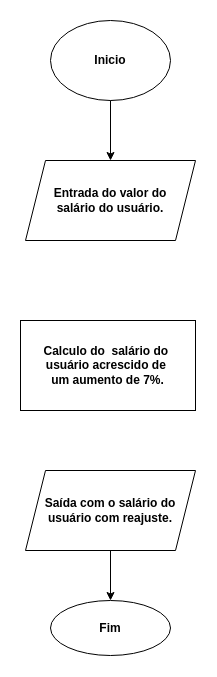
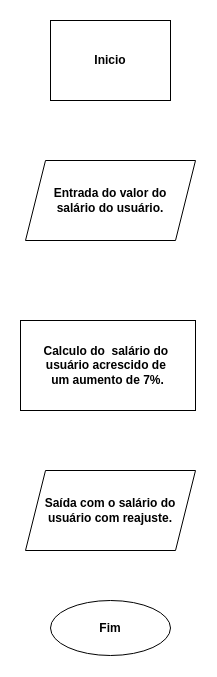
(111, 61) -> (111, 61)
(111, 127) -> none
(111, 572) -> none
